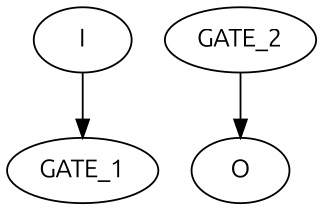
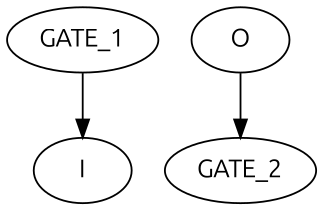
(83, 96) -> (83, 96)
(241, 96) -> (241, 96)
